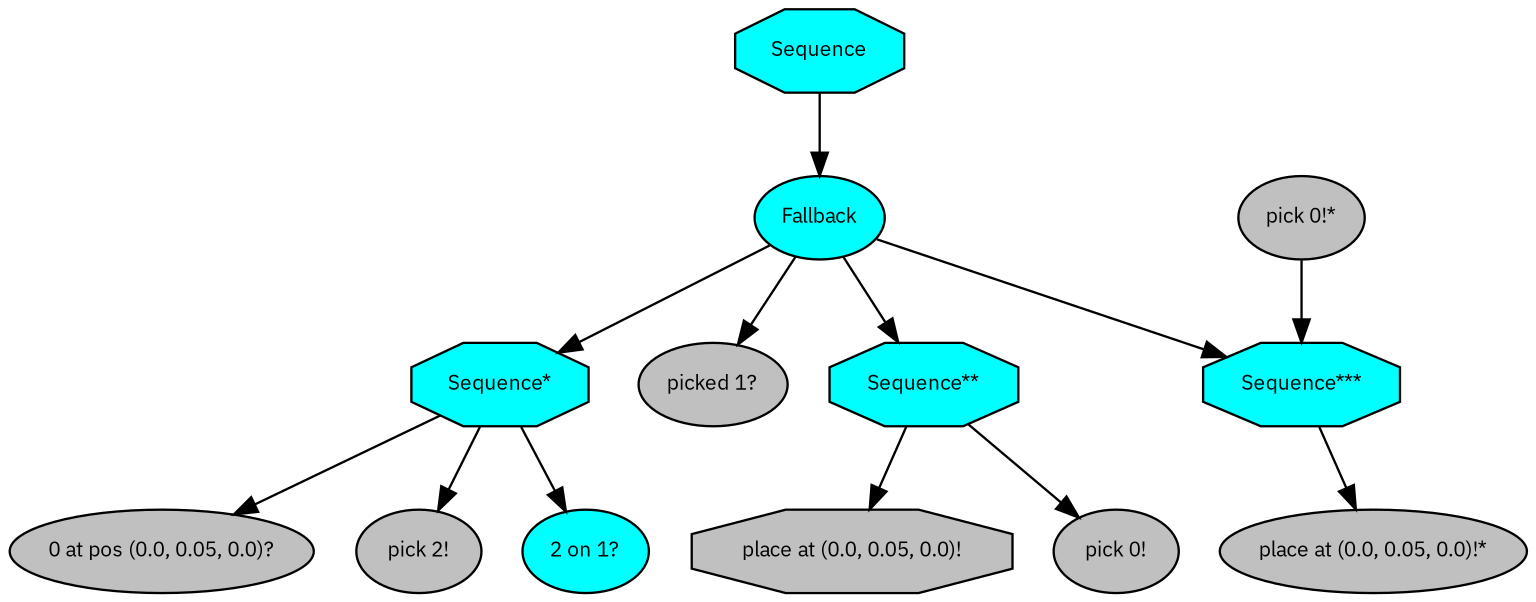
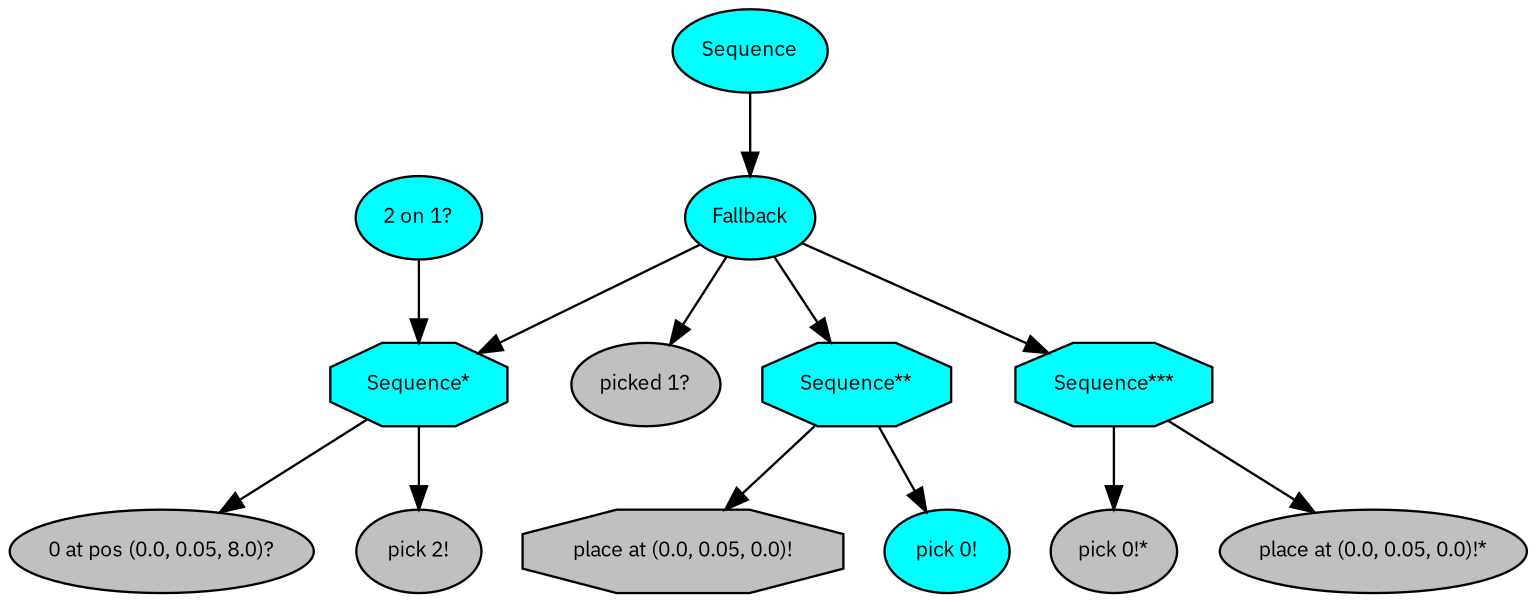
(820, 51) -> (750, 51)
(1302, 290) -> (1114, 457)
(538, 459) -> (419, 290)
(162, 551) -> (162, 551)
(1116, 551) -> (947, 551)
